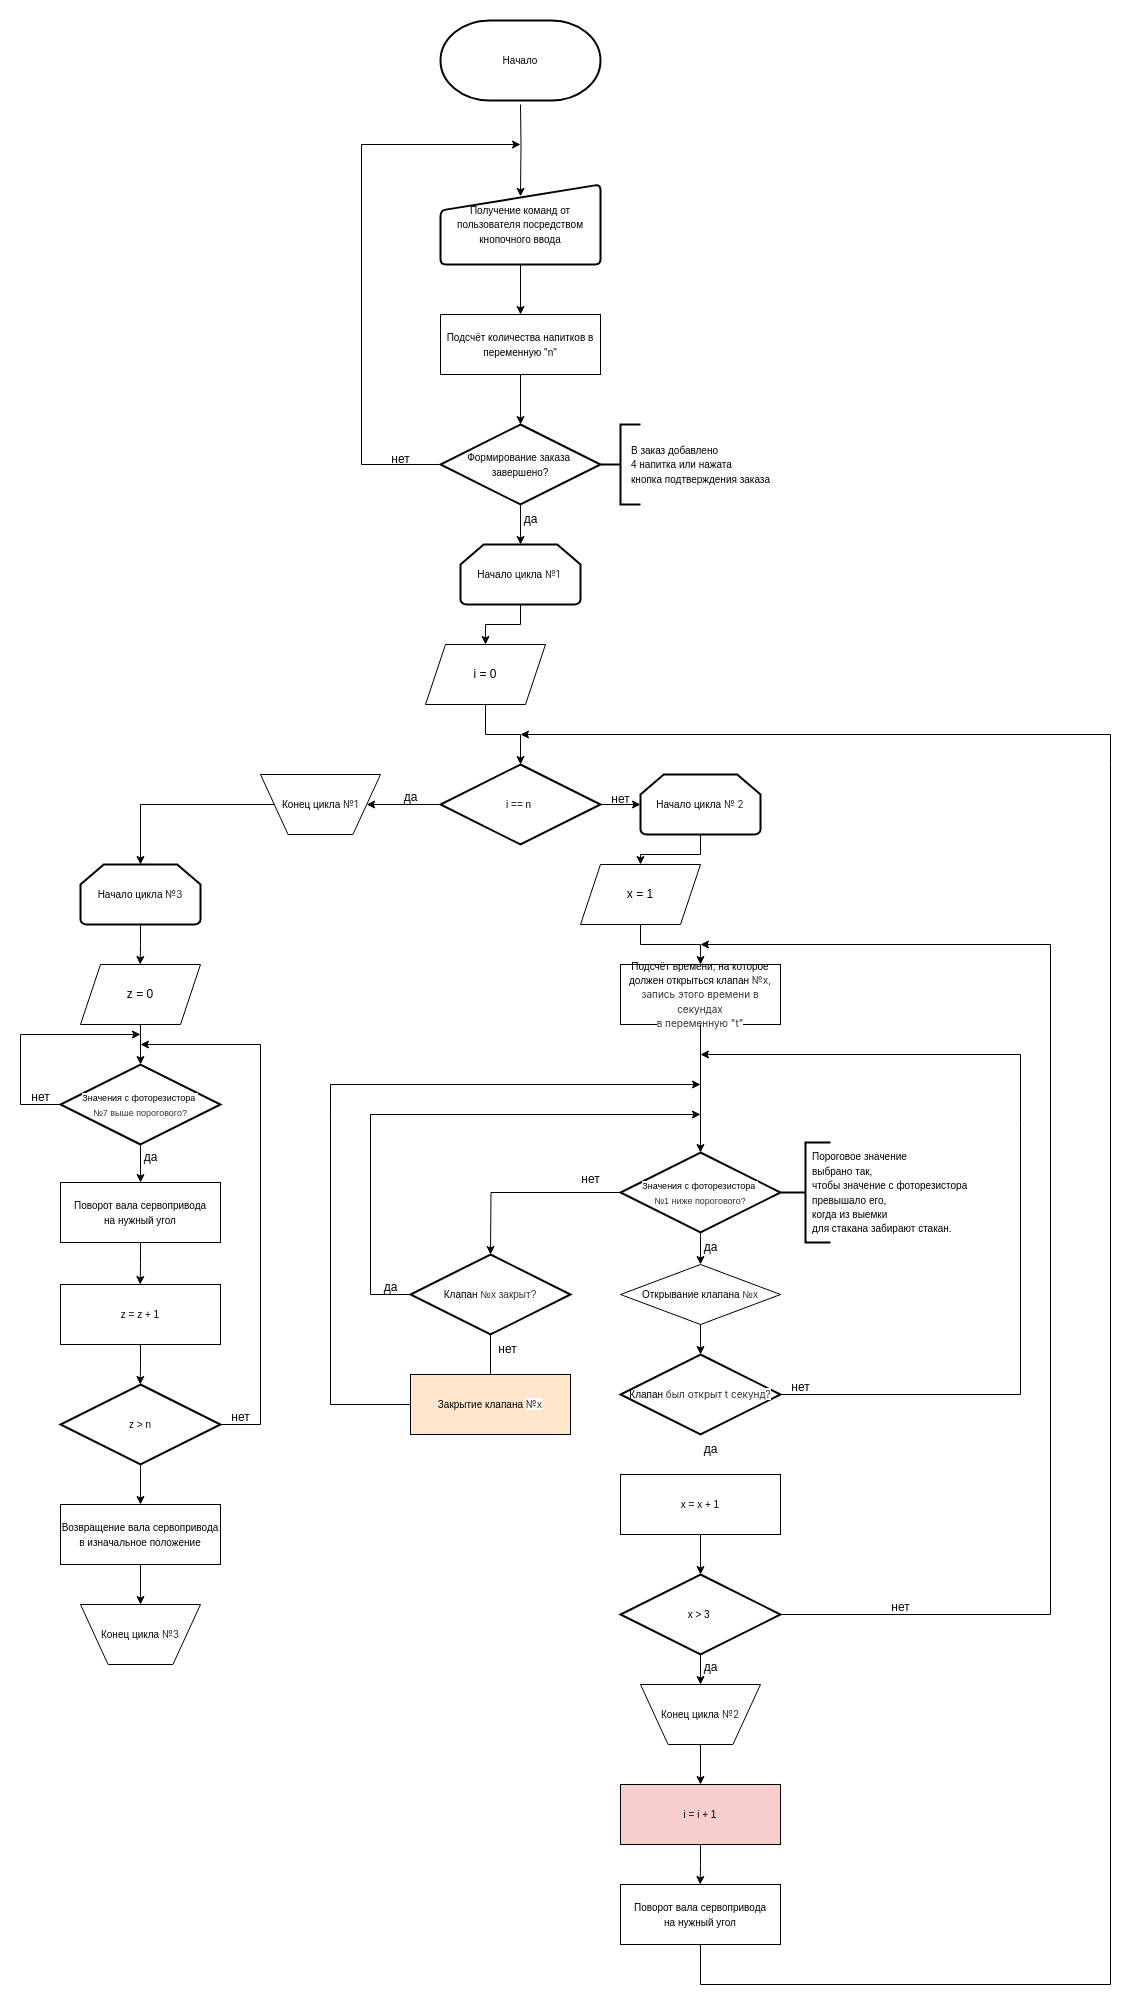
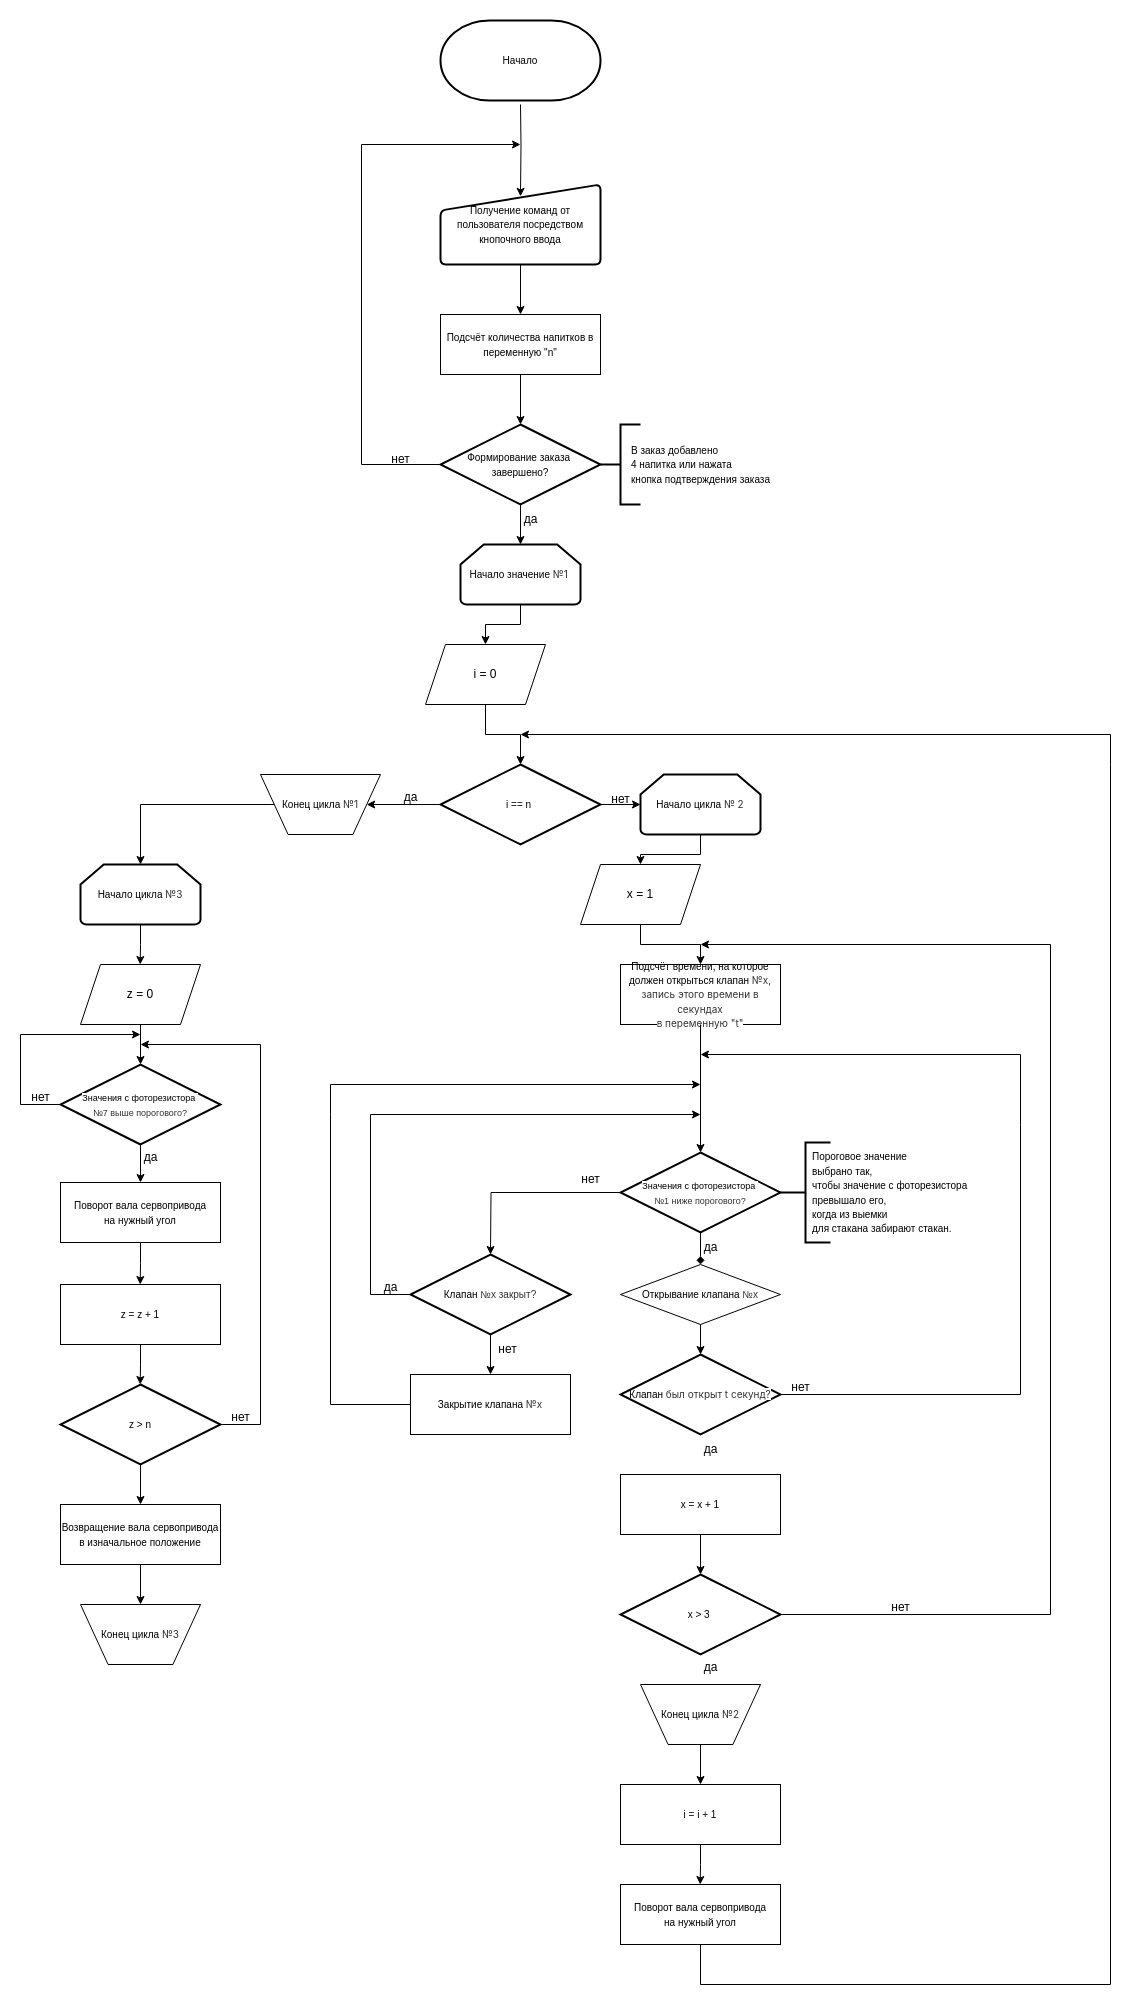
(521, 575) -> (521, 575)
(701, 1256) -> (701, 1256)
(491, 1369) -> (491, 1366)
(491, 1405) -> (491, 1405)
(701, 1666) -> none
(701, 1815) -> (701, 1815)
